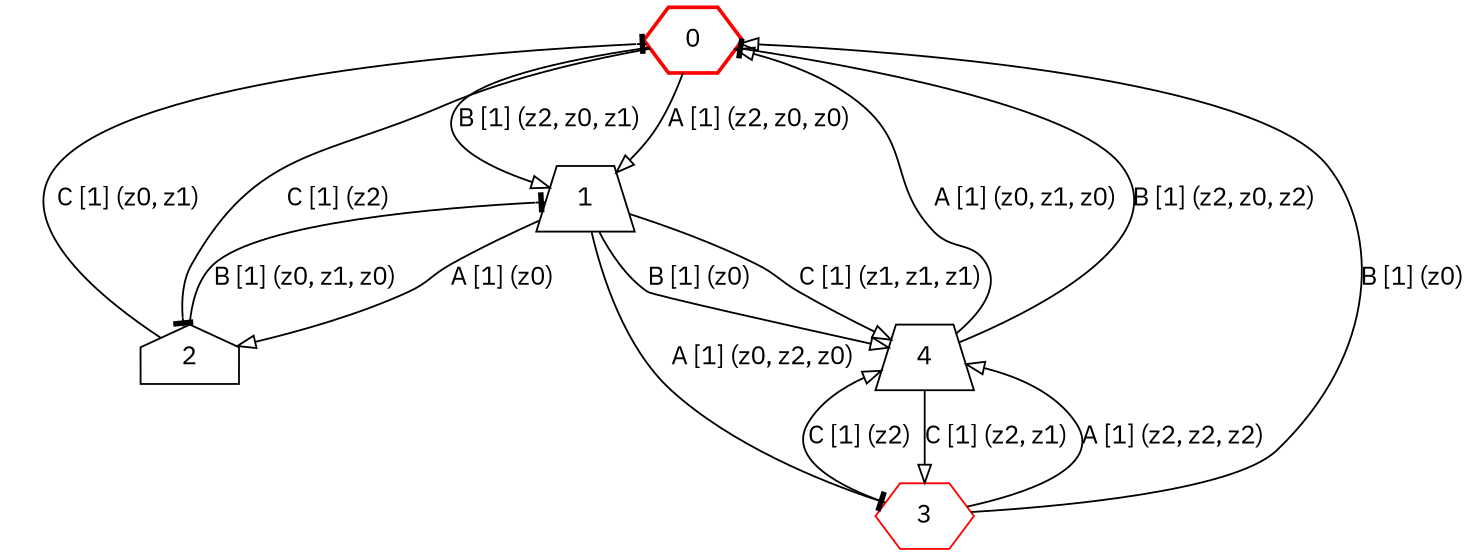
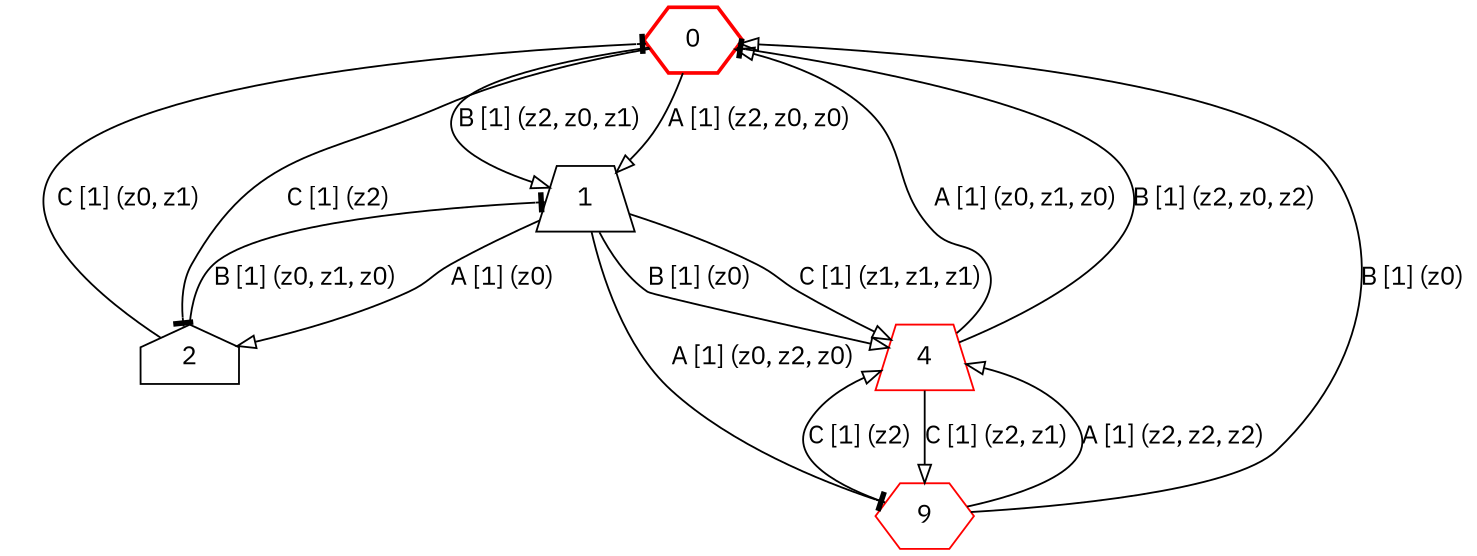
(925, 357) -> (925, 357)
(925, 516) -> (925, 516)
